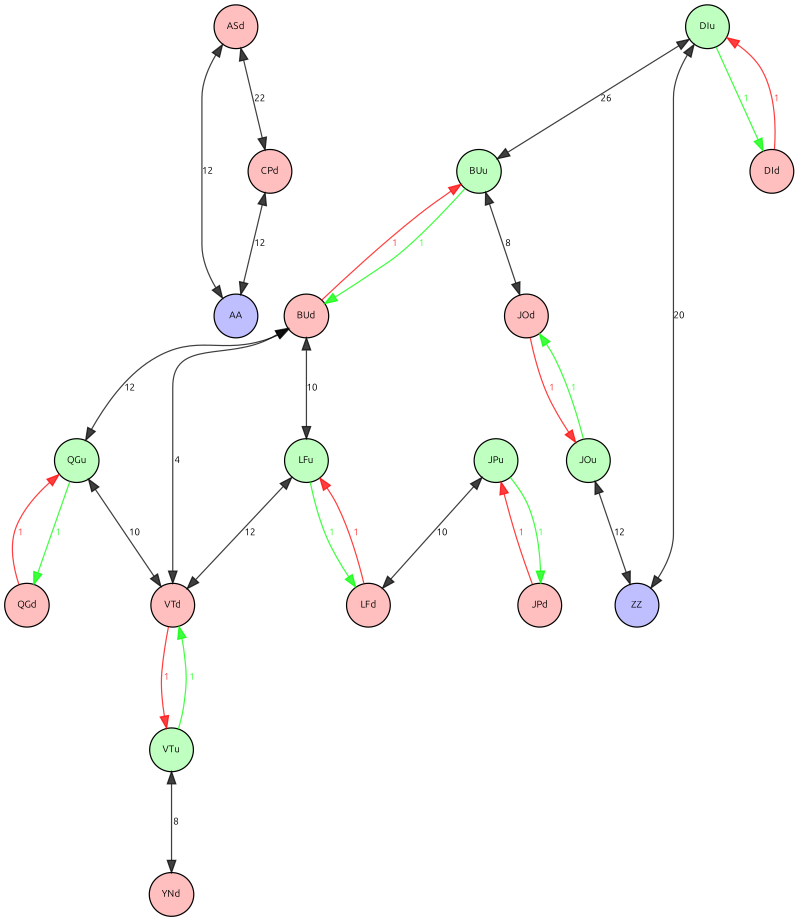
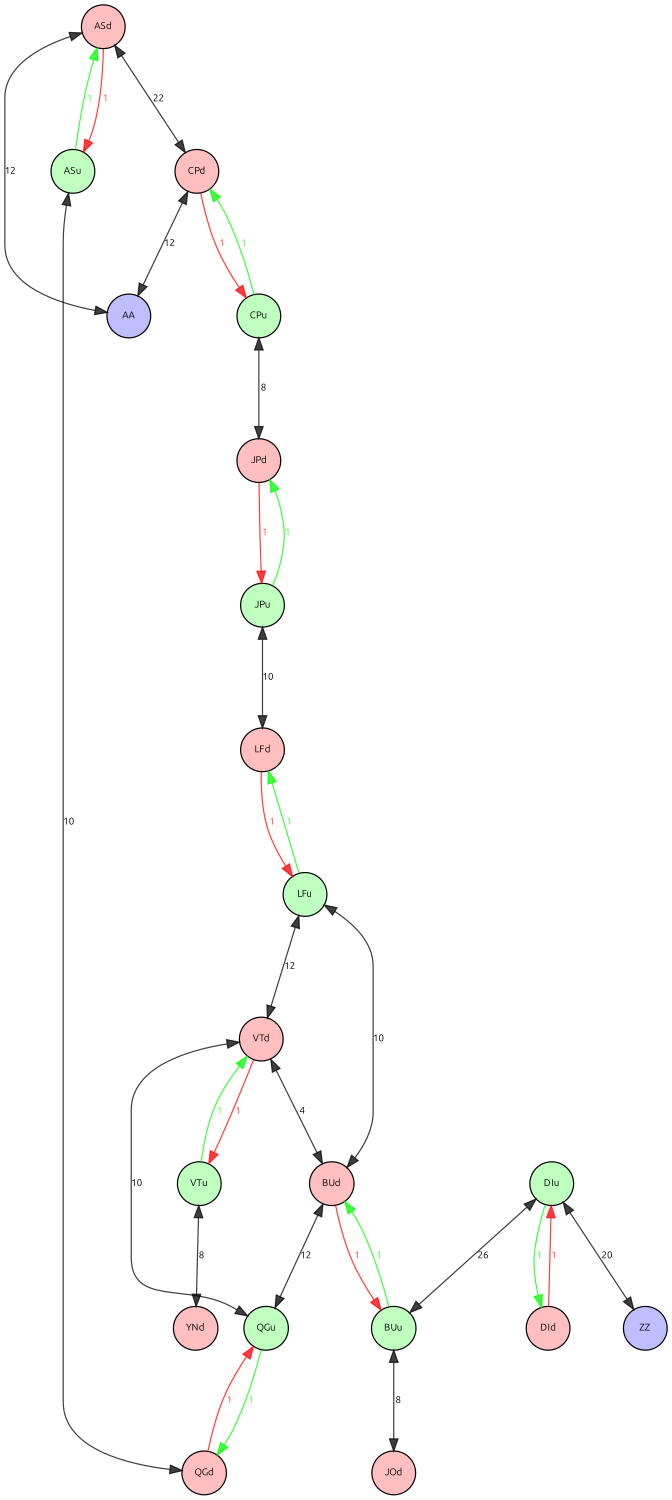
none -> (73, 171)
none -> (259, 316)
(588, 461) -> none
